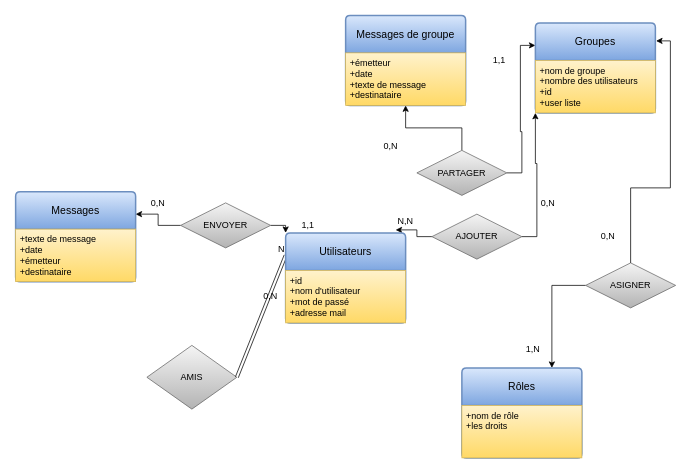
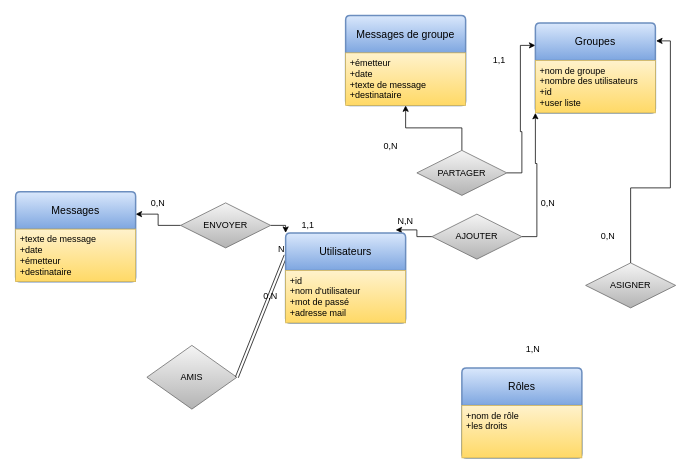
(568, 285) -> none
